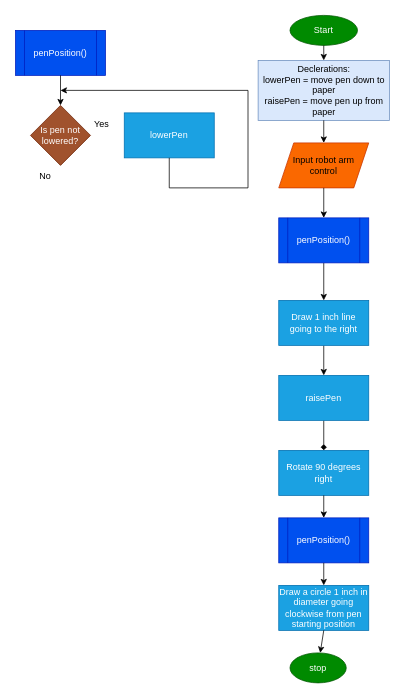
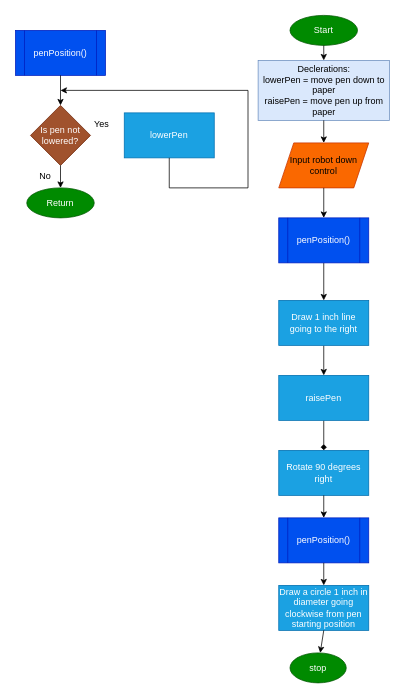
(324, 165) -> (324, 165)
none -> (60, 174)
none -> (60, 203)
